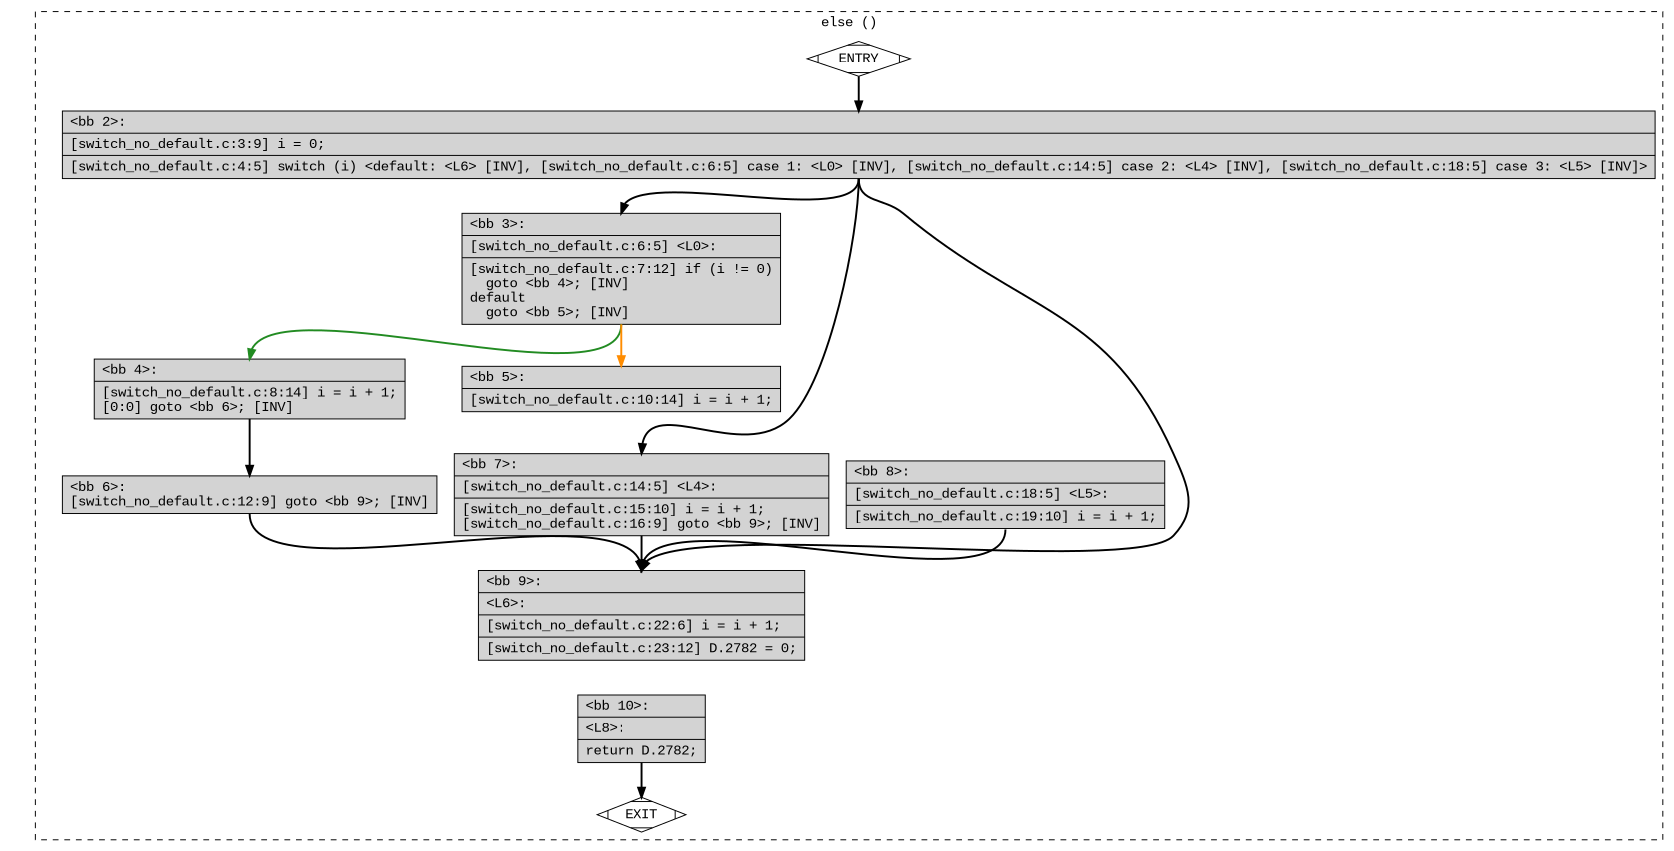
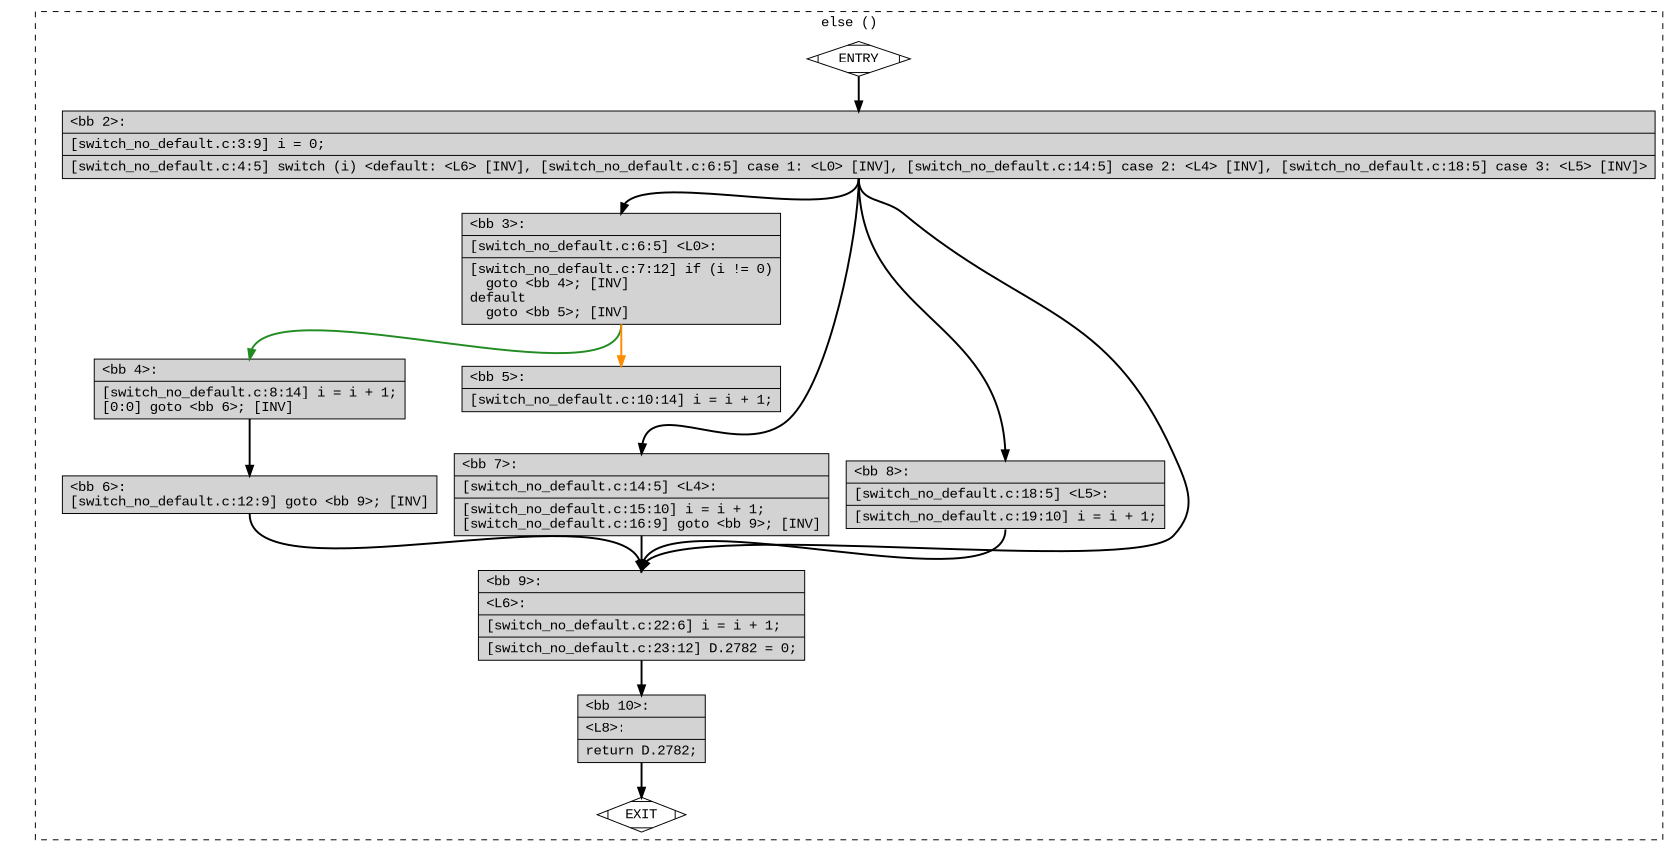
none -> (929, 316)
none -> (642, 673)
